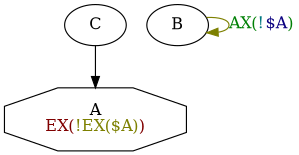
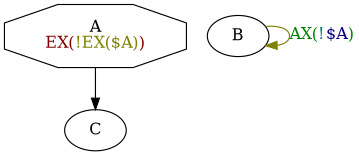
(95, 61) -> (95, 83)
